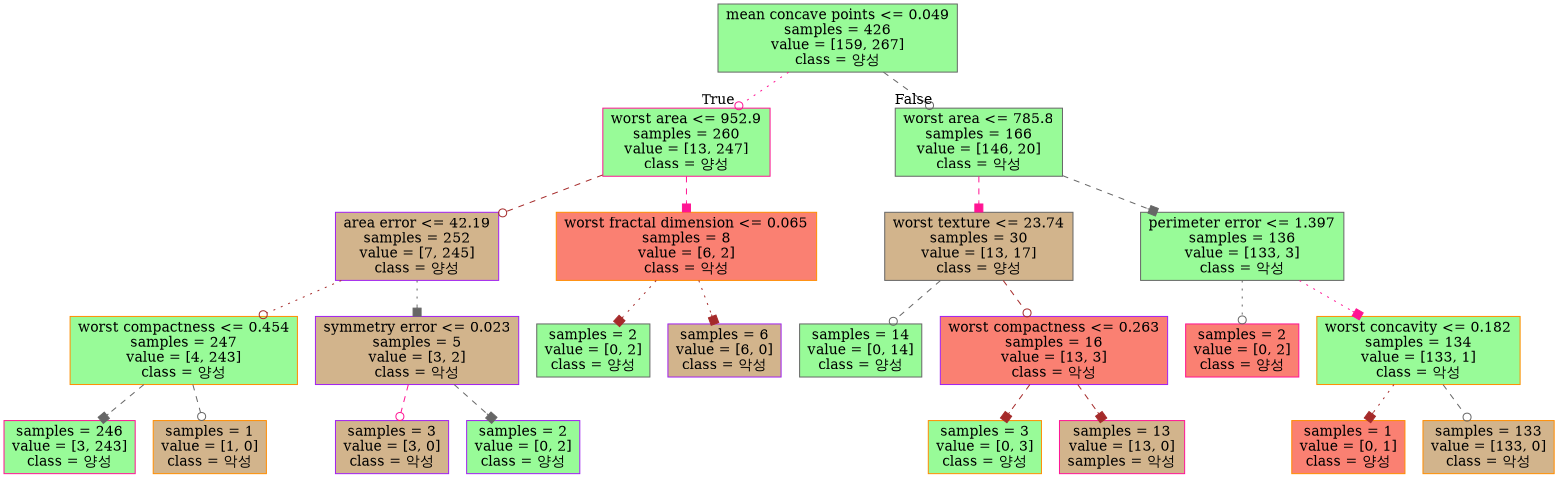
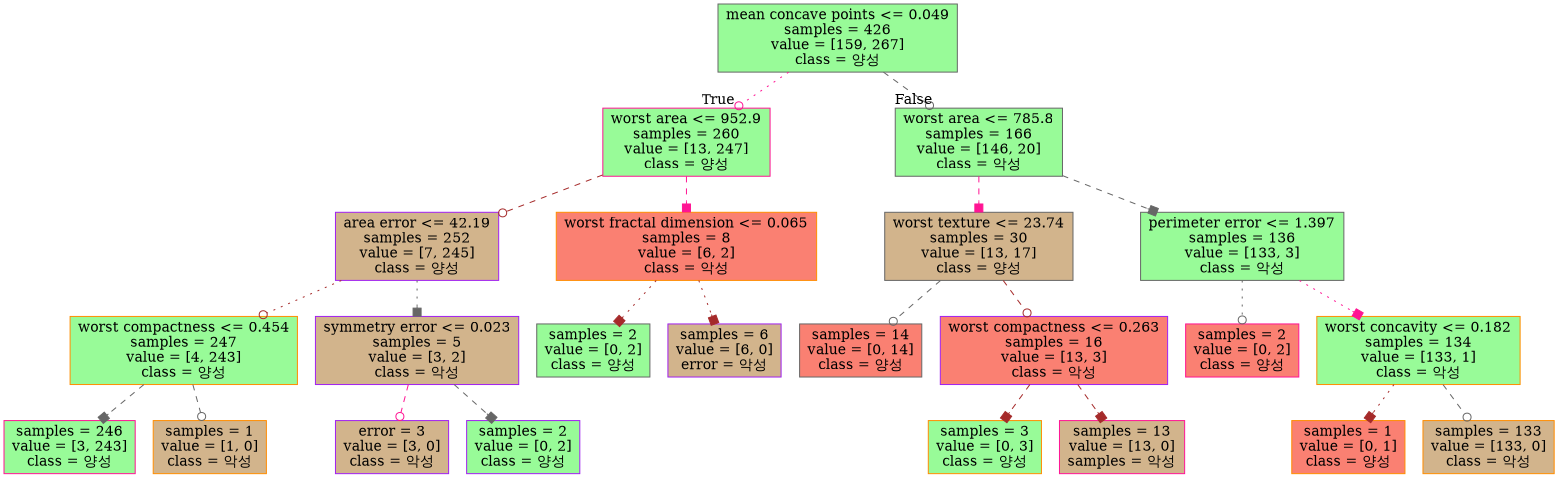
(725, 350) -> (725, 350)
(861, 350) -> (861, 350)
(392, 447) -> (392, 447)
